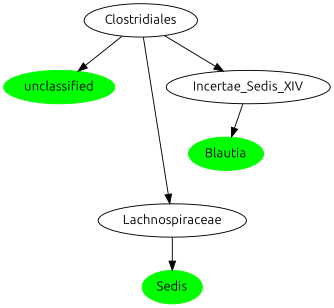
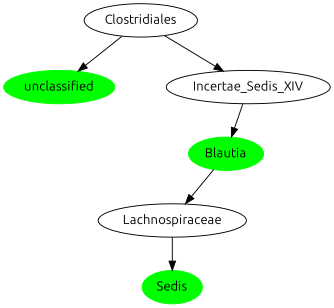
(156, 116) -> (202, 183)
